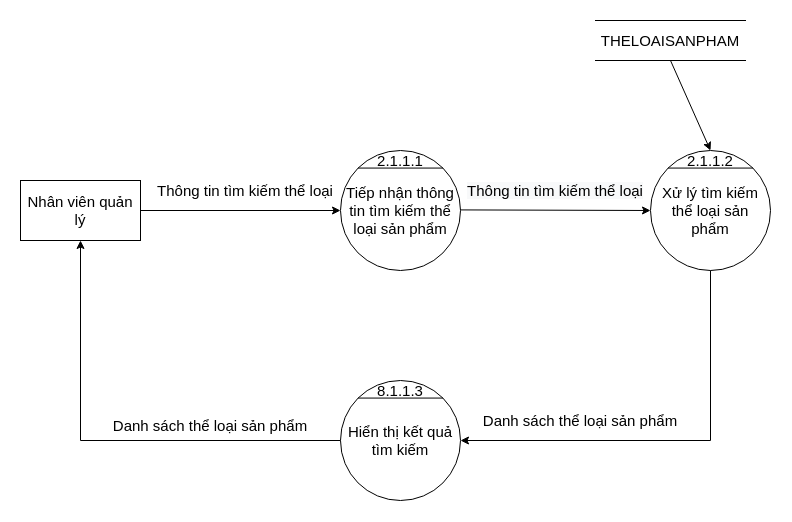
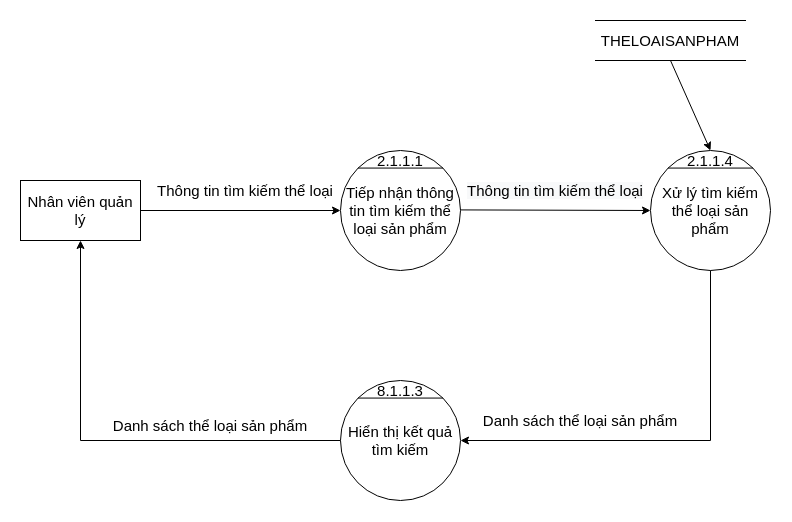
(711, 161) -> (711, 161)
